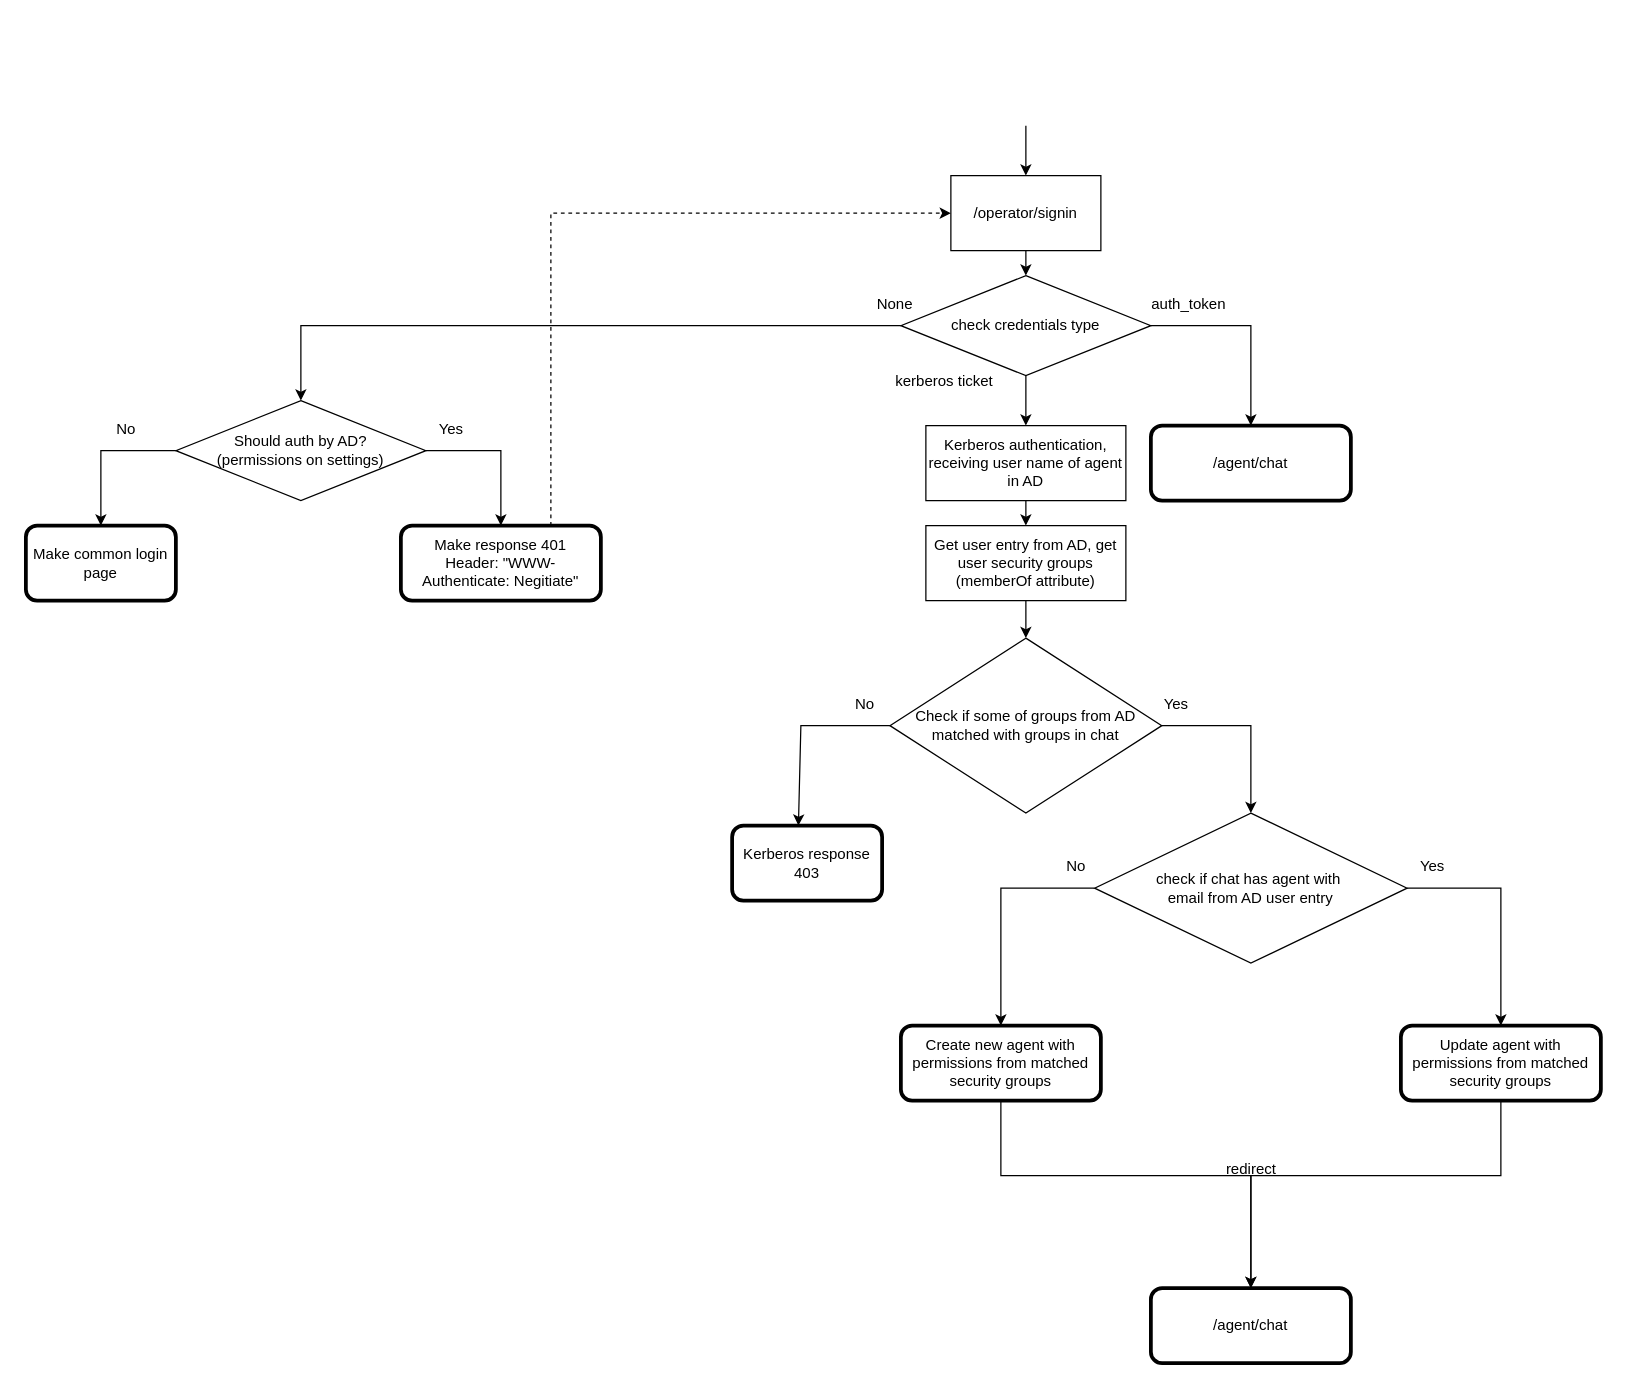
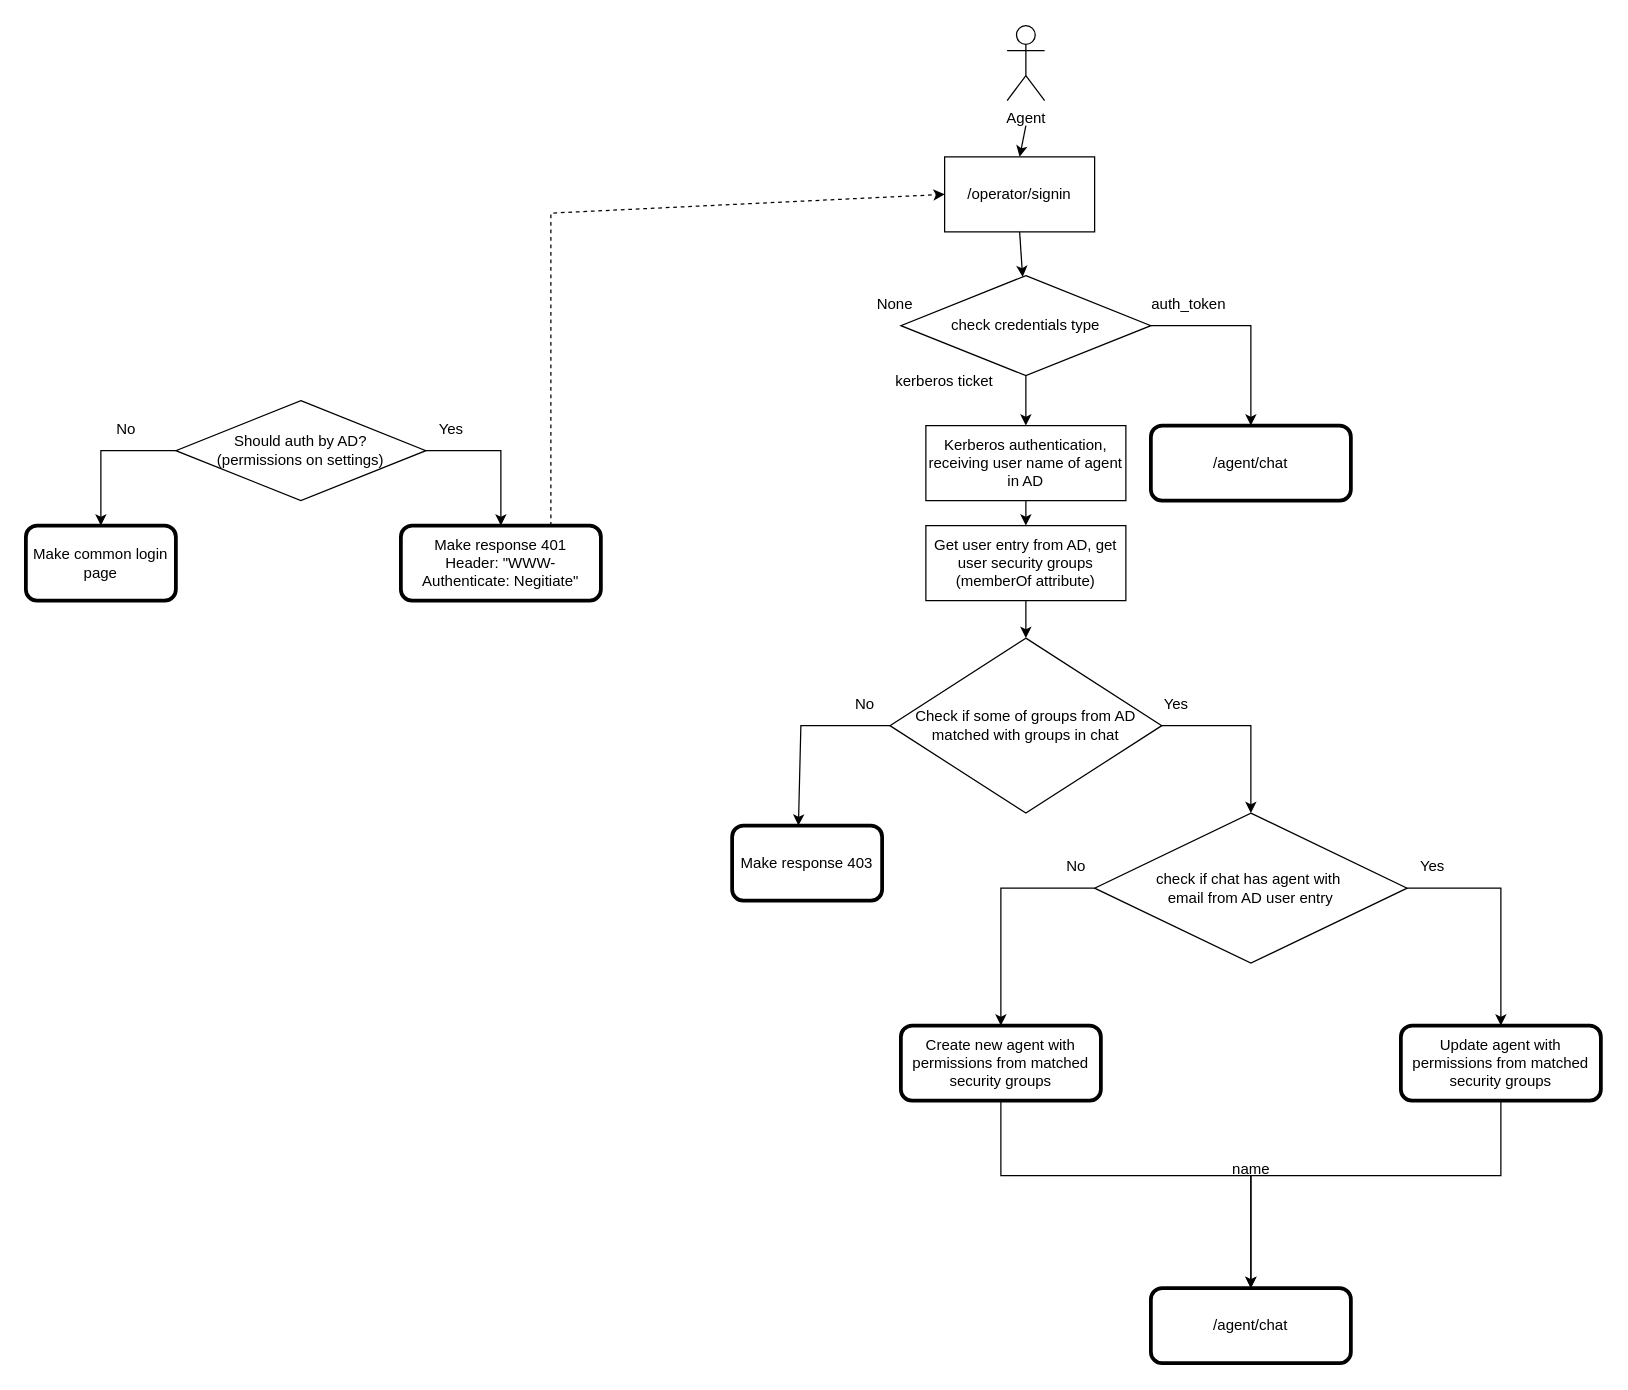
none -> (1026, 63)
(1026, 213) -> (1019, 194)
(568, 326) -> none
(807, 863) -> (807, 863)
(1251, 1169) -> (1251, 1169)
